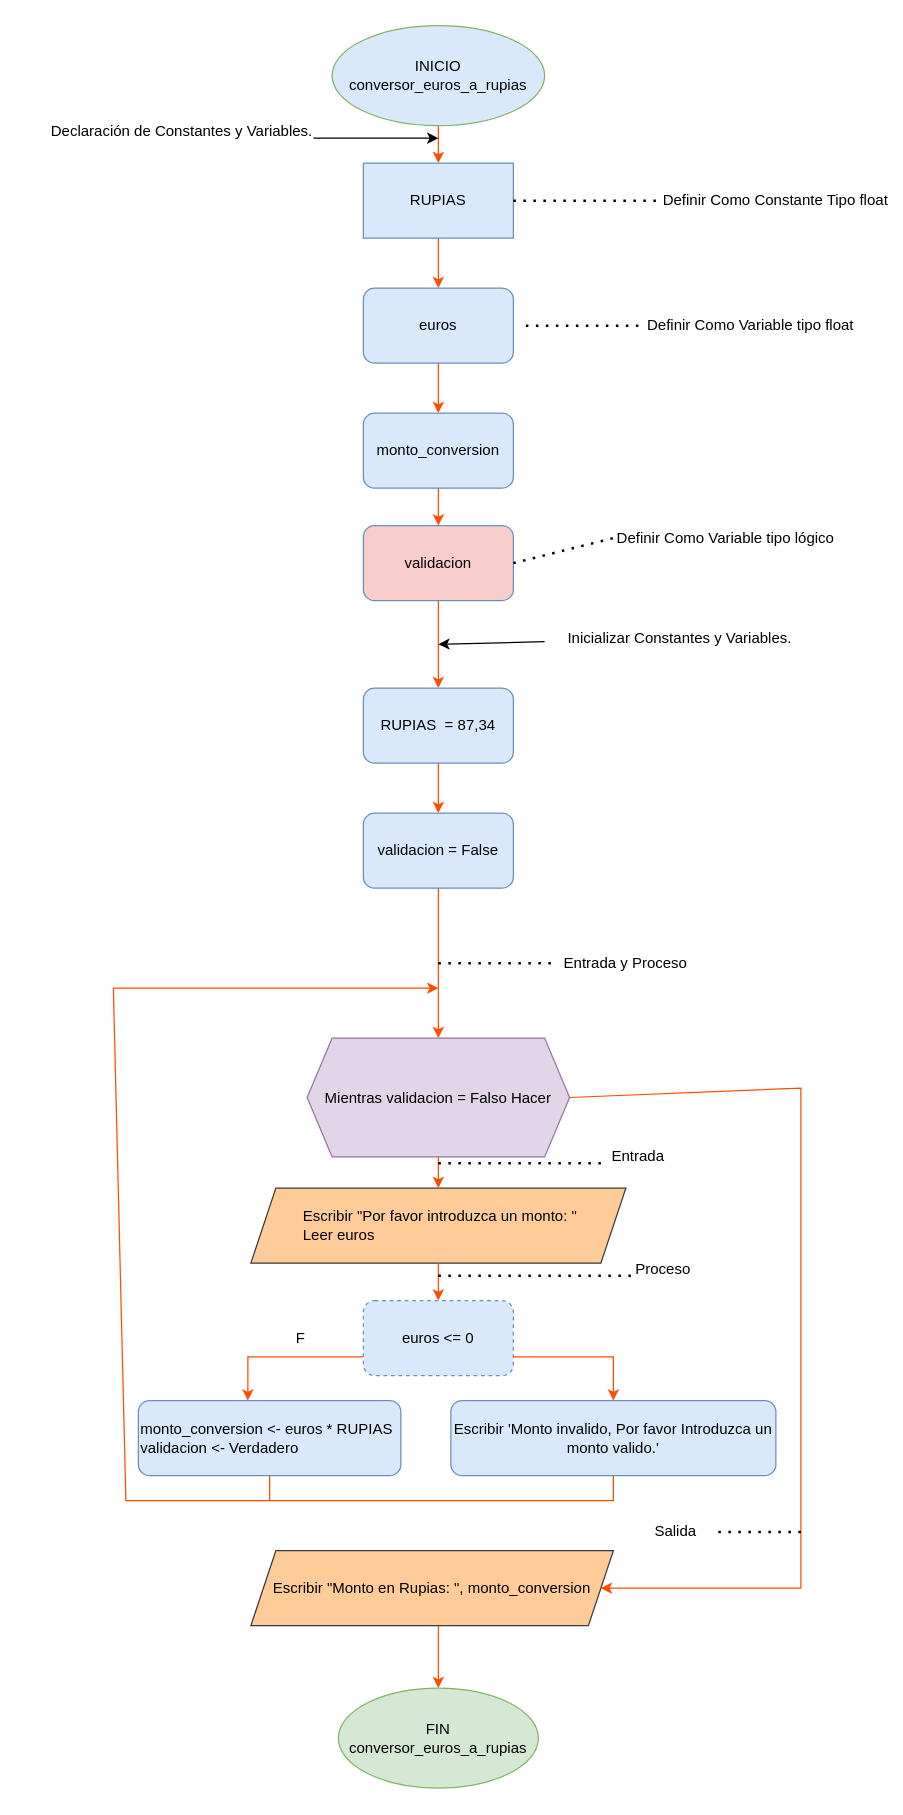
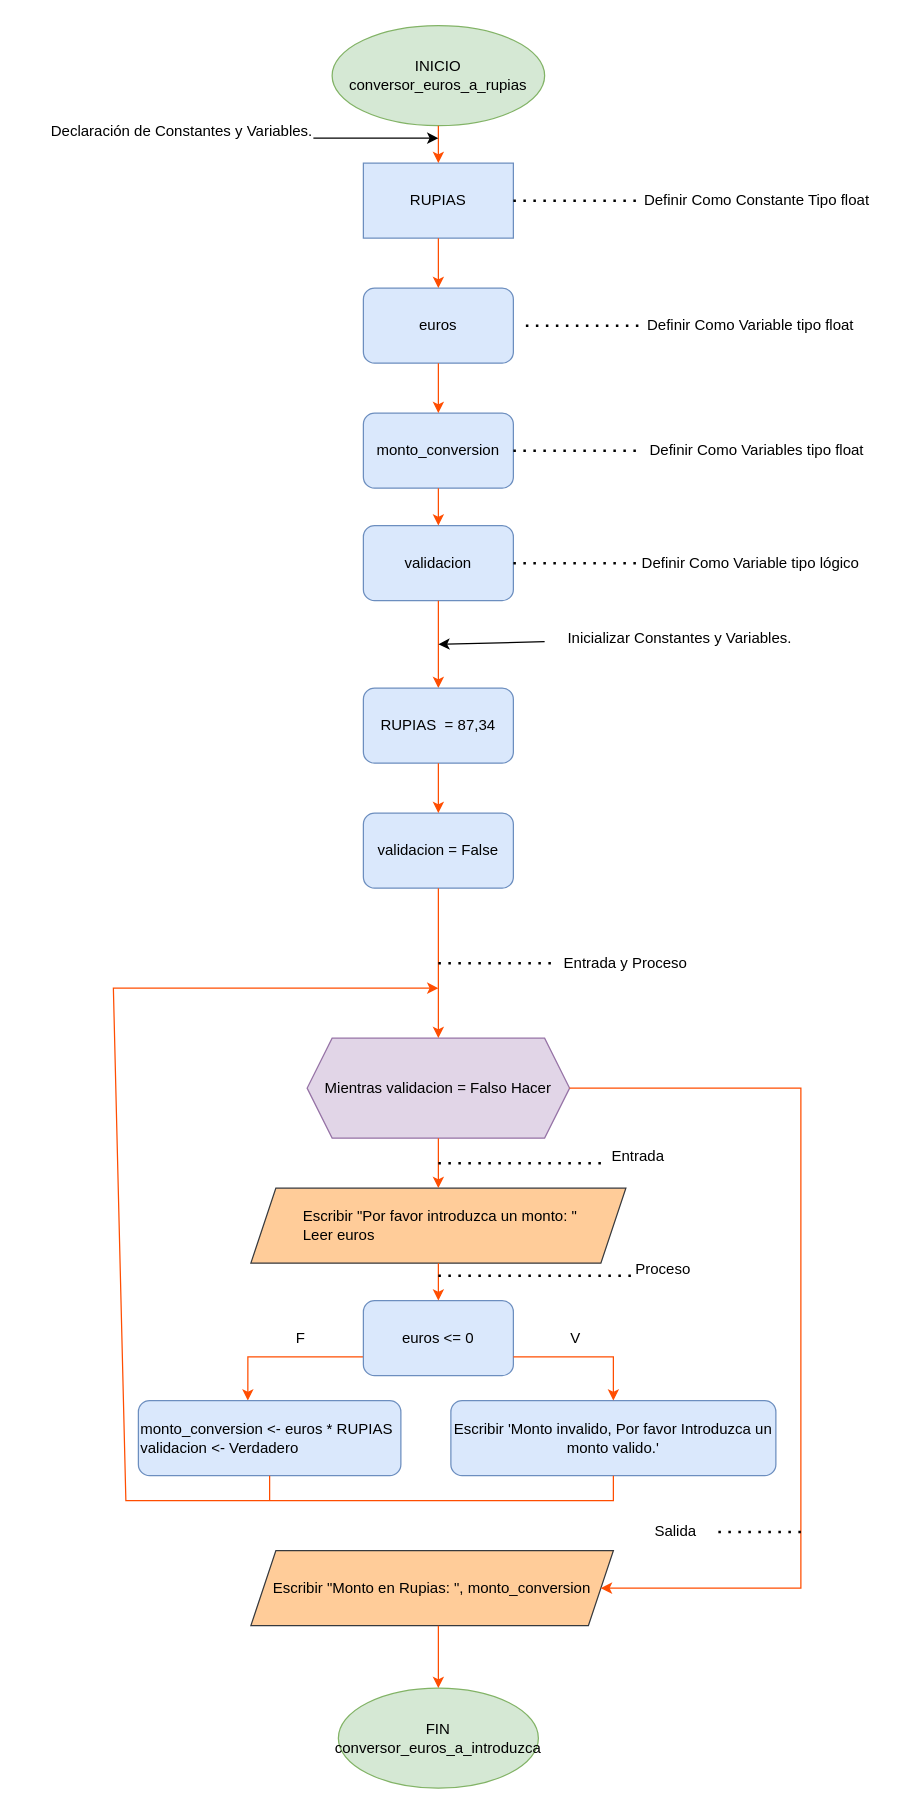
(438, 76) -> (438, 76)
(776, 201) -> (757, 201)
none -> (575, 451)
none -> (757, 451)
(726, 538) -> (751, 563)
(438, 563) -> (438, 563)
(438, 1098) -> (438, 1088)
(438, 1338) -> (438, 1338)
none -> (576, 1338)
(438, 1738) -> (438, 1738)
